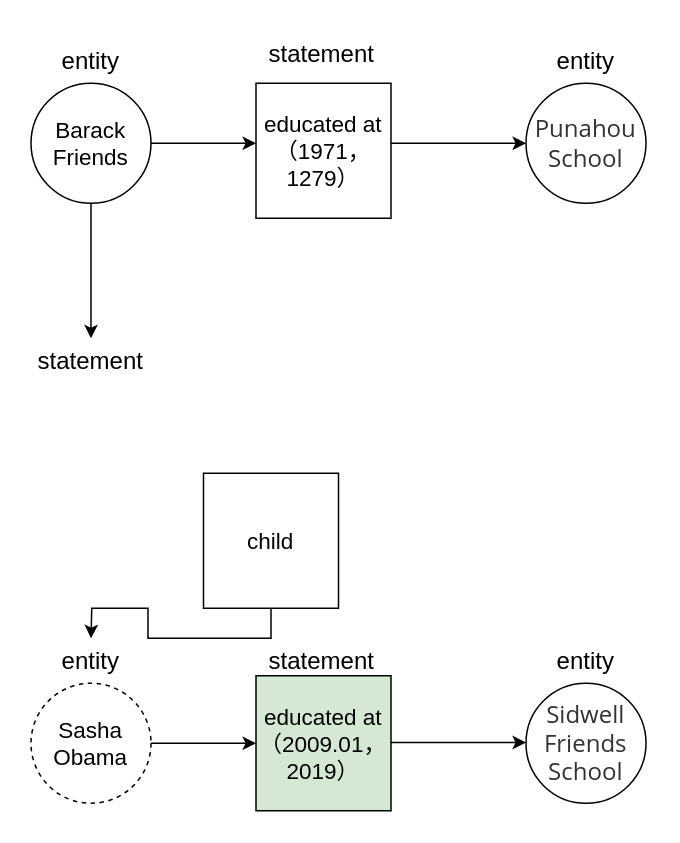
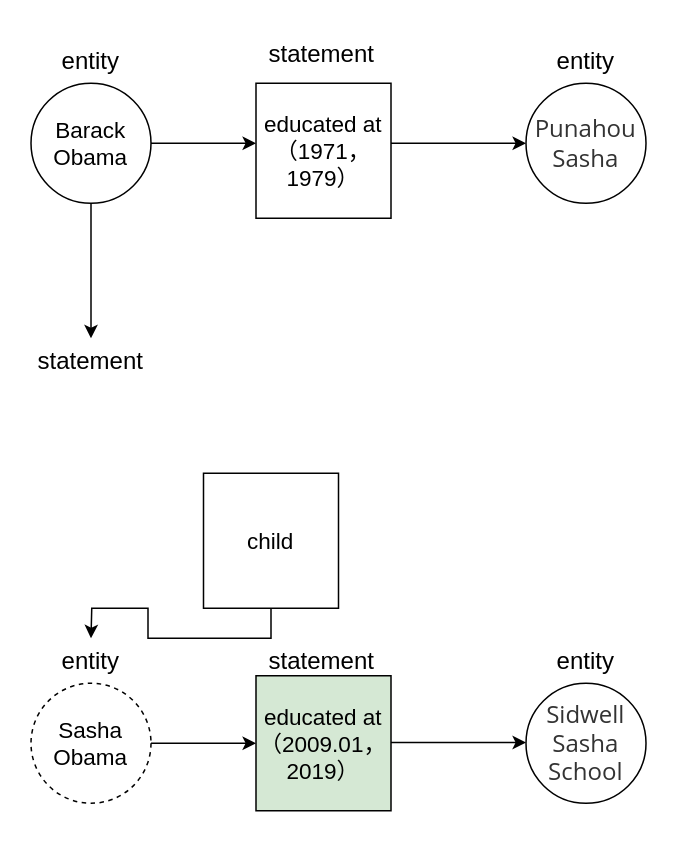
(91, 143) -> (91, 143)
(586, 143) -> (586, 143)
(323, 151) -> (323, 151)
(586, 743) -> (586, 743)
